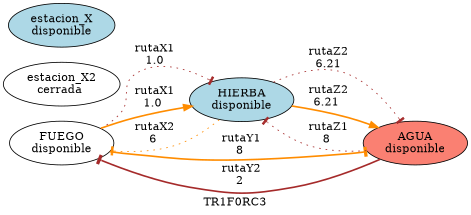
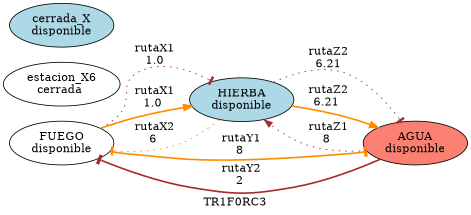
(62, 25) -> (62, 25)
(62, 84) -> (62, 84)
(314, 147) -> (316, 148)
